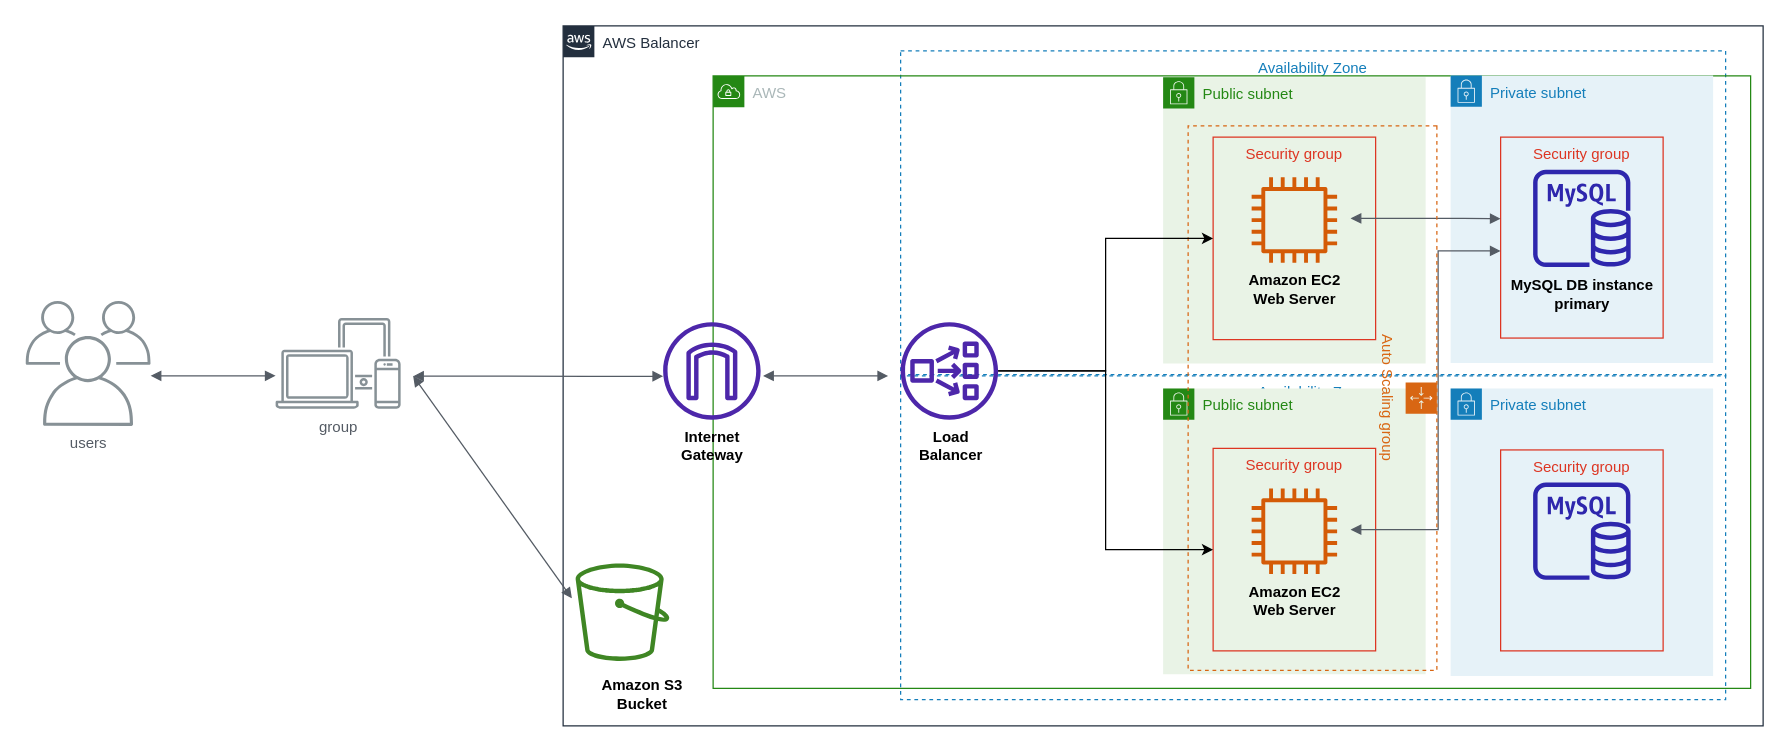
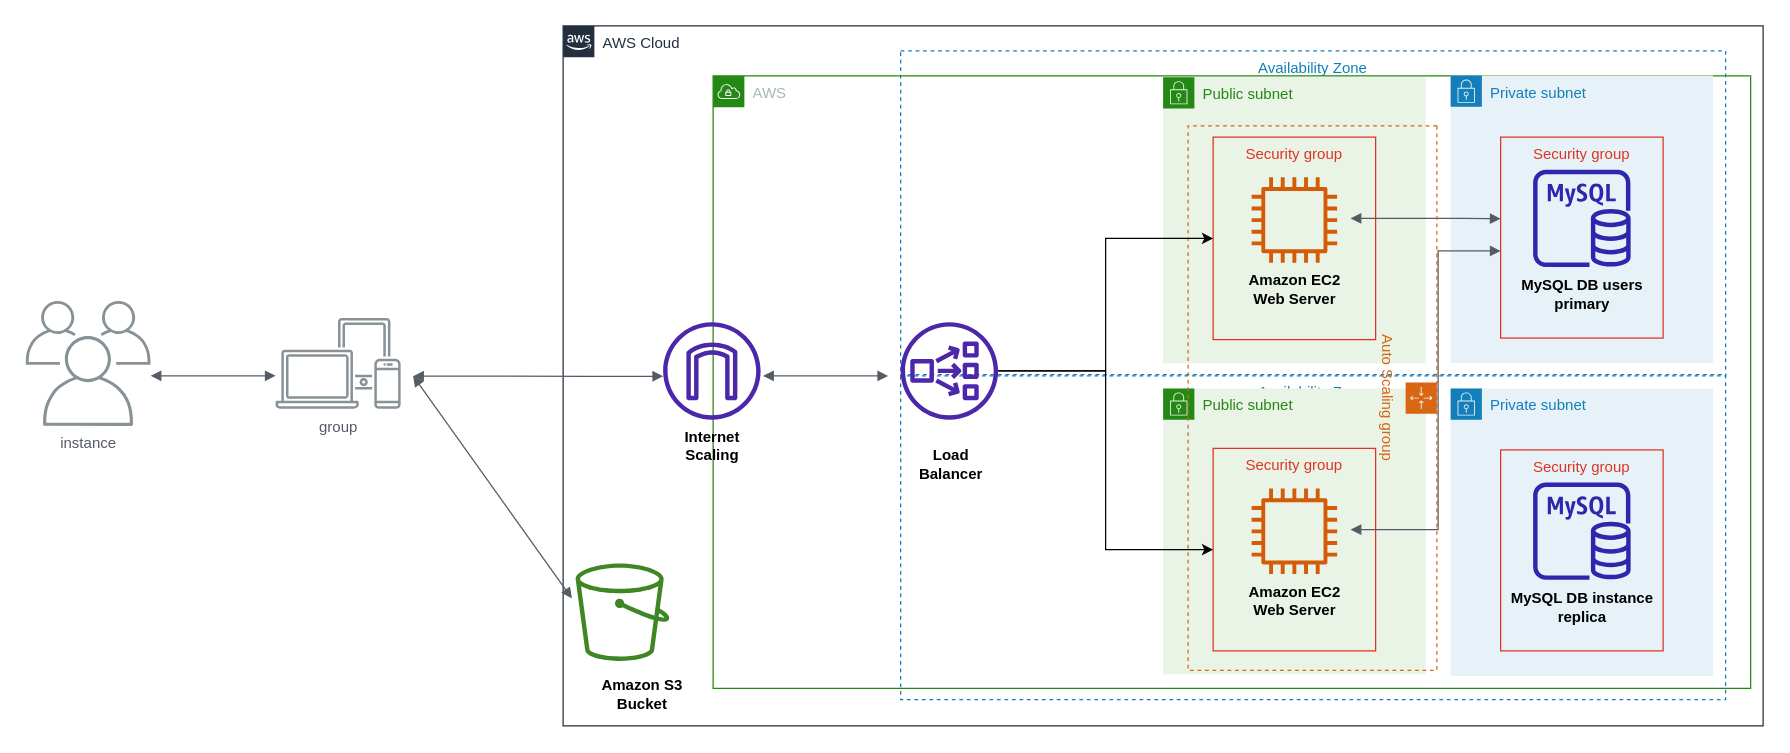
(650, 43) -> (637, 43)
(1583, 294) -> (1583, 294)
(89, 443) -> (89, 443)
(713, 446) -> (713, 446)
(951, 446) -> (951, 464)
none -> (1582, 607)
